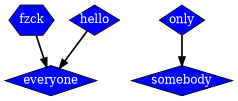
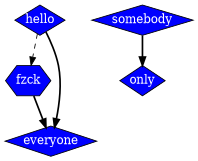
none -> (35, 45)
(182, 46) -> (142, 46)
